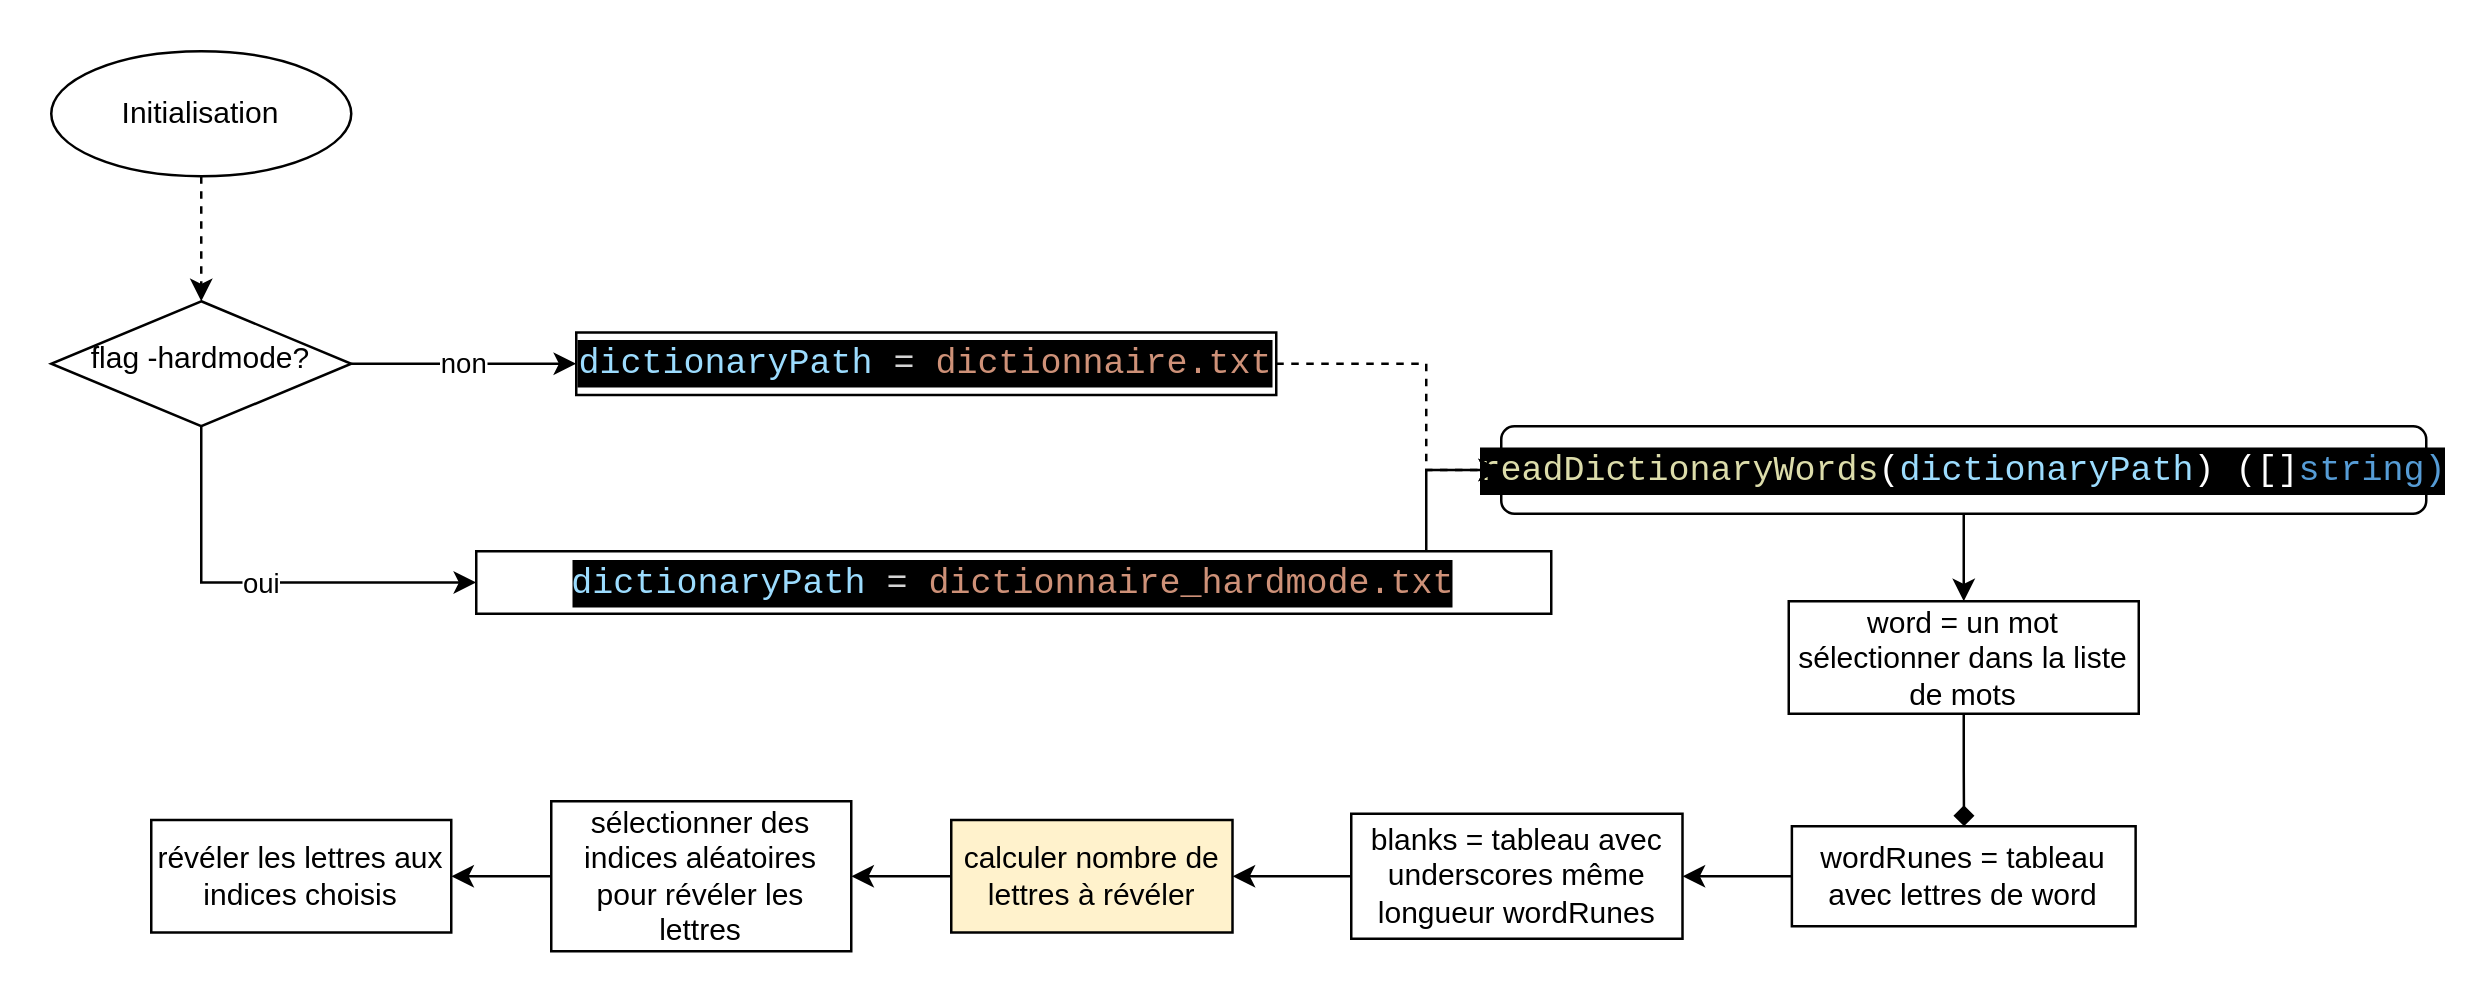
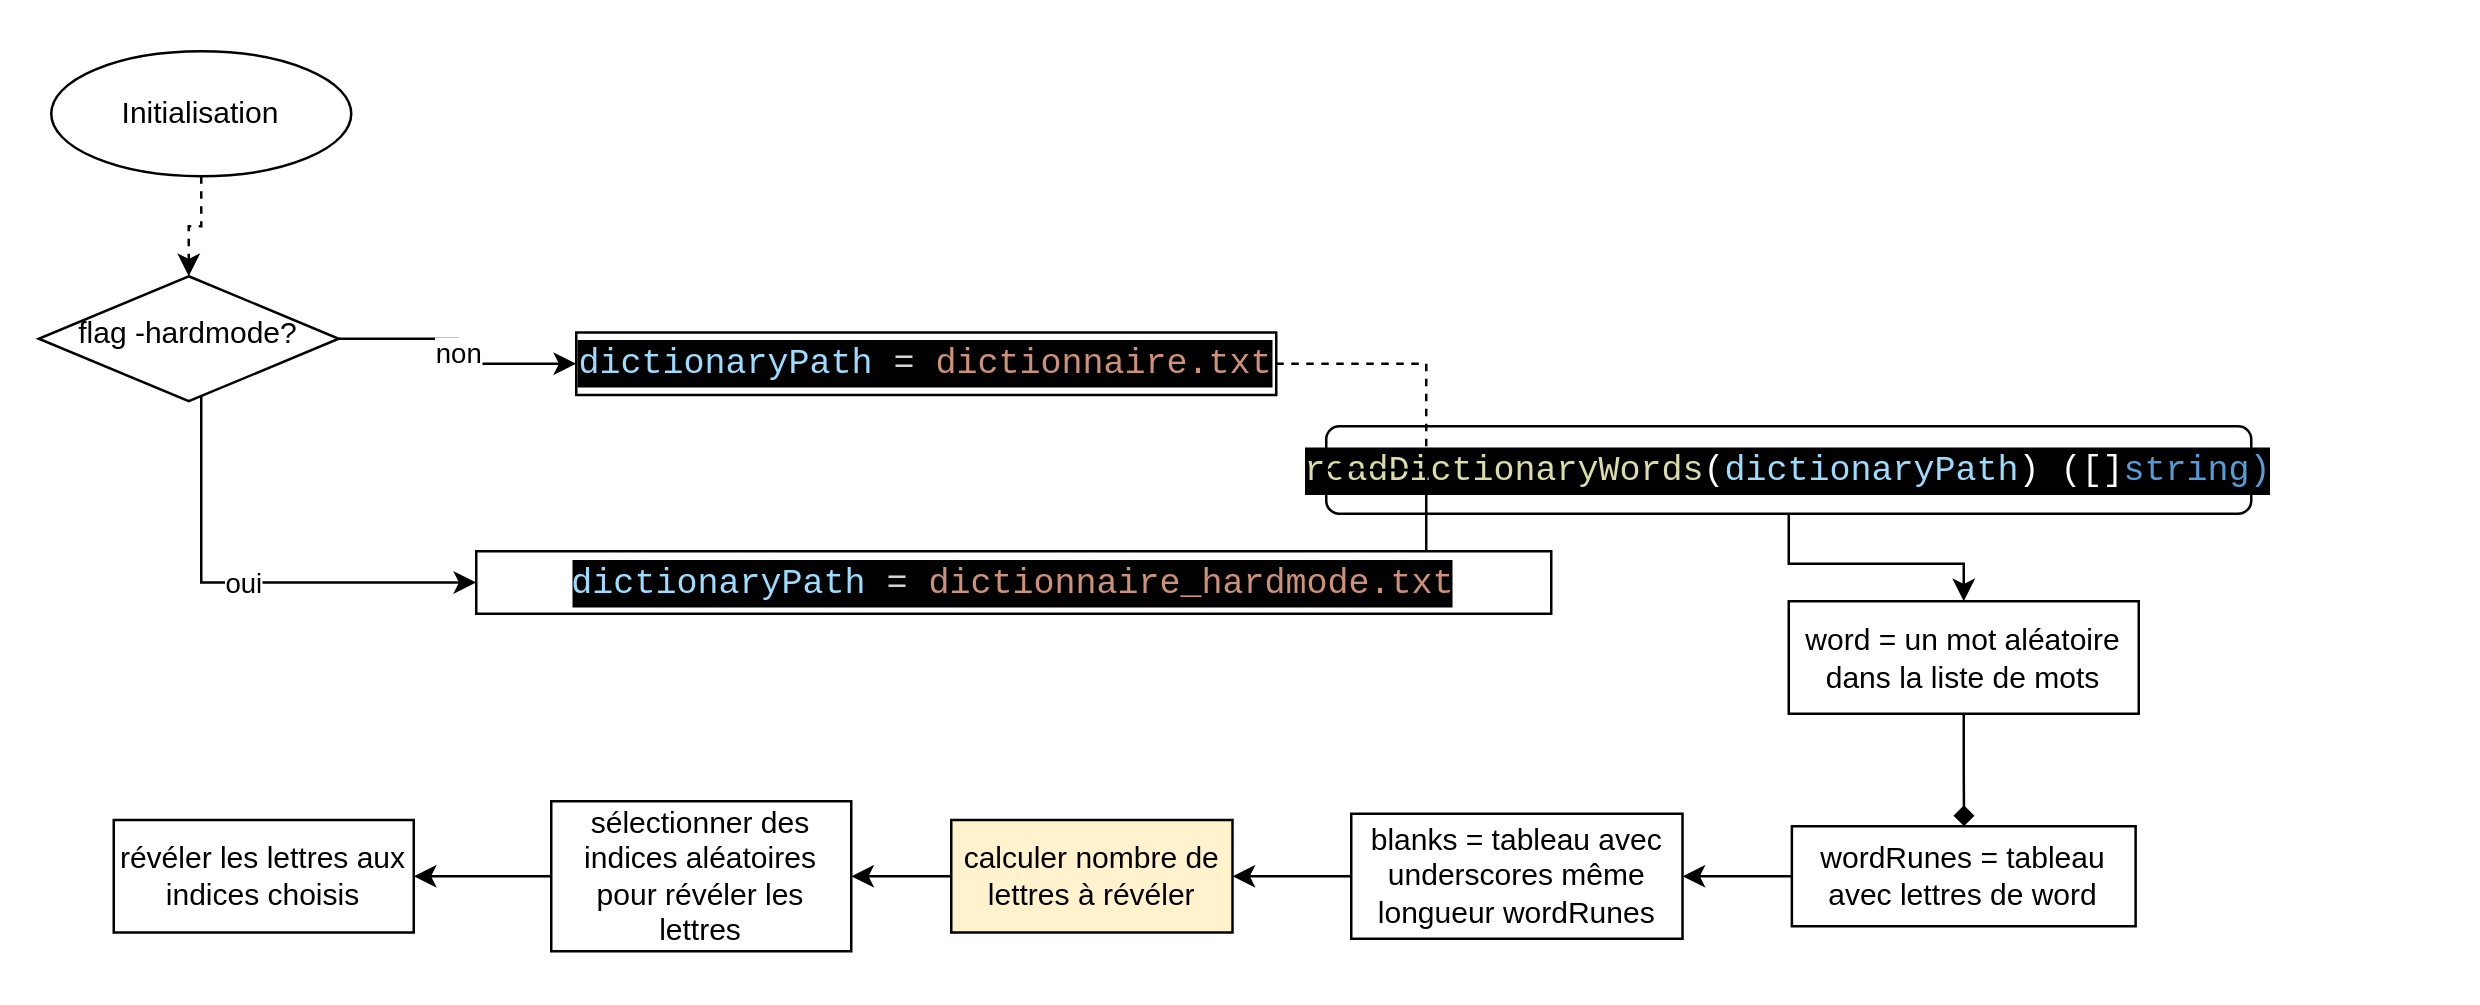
(201, 364) -> (189, 339)
(1964, 470) -> (1789, 470)
(1964, 659) -> (1964, 659)
(301, 876) -> (264, 876)
